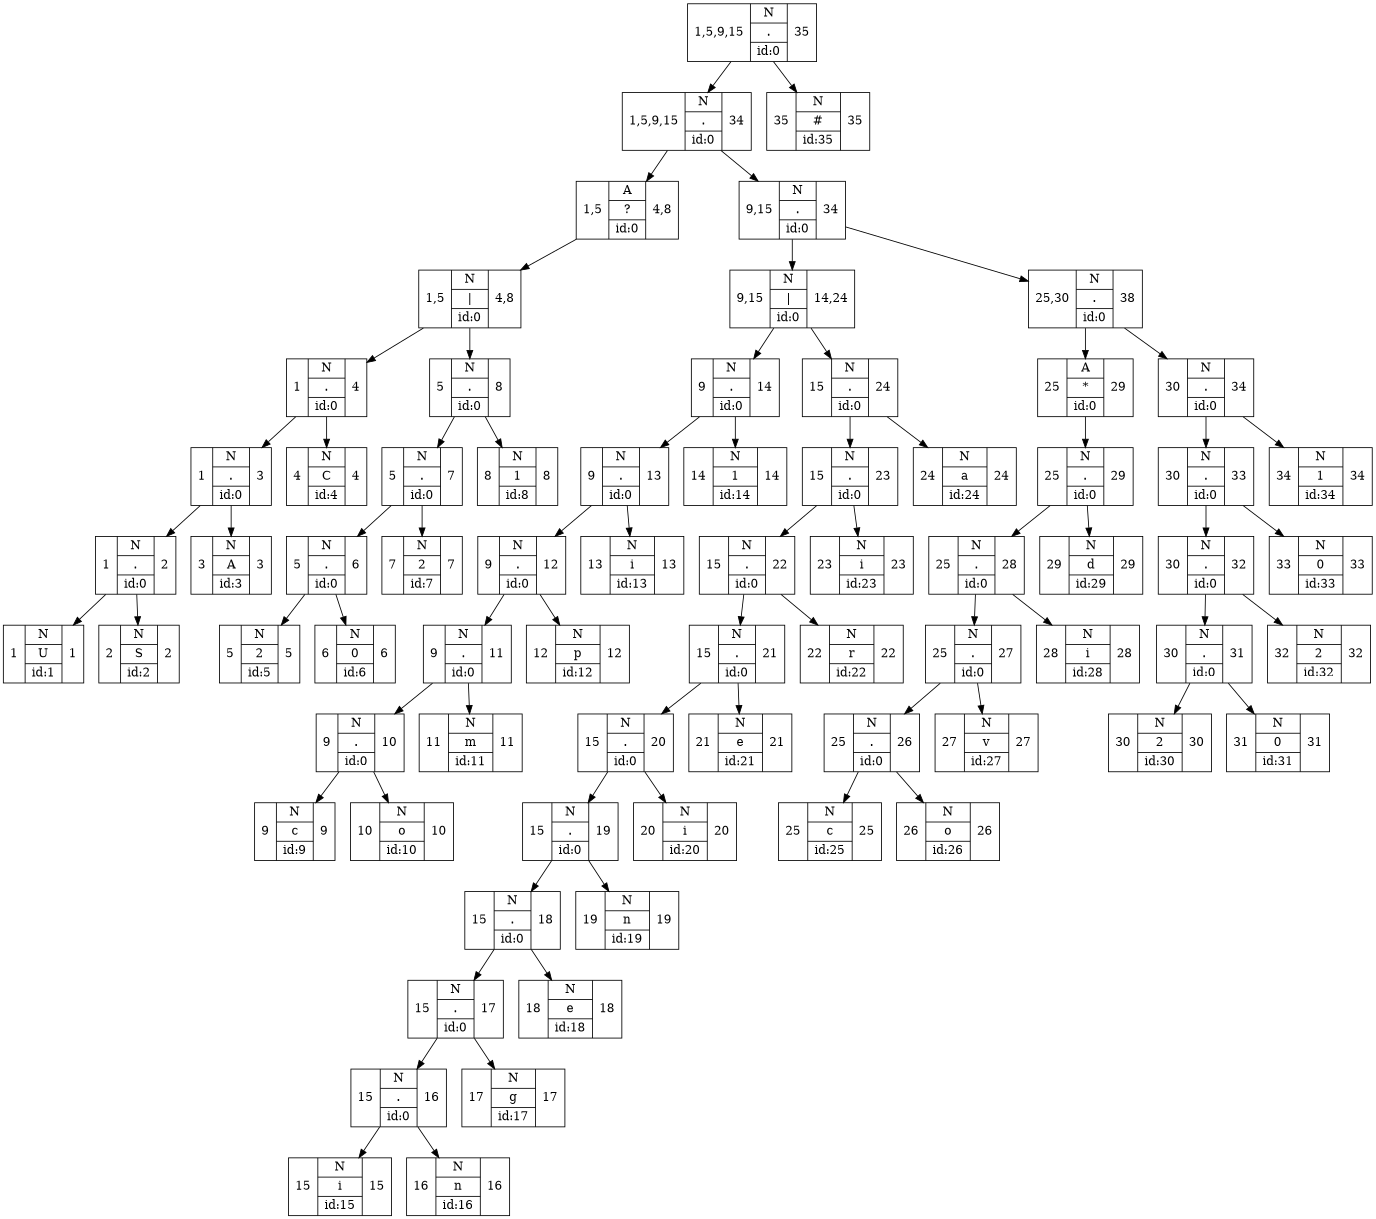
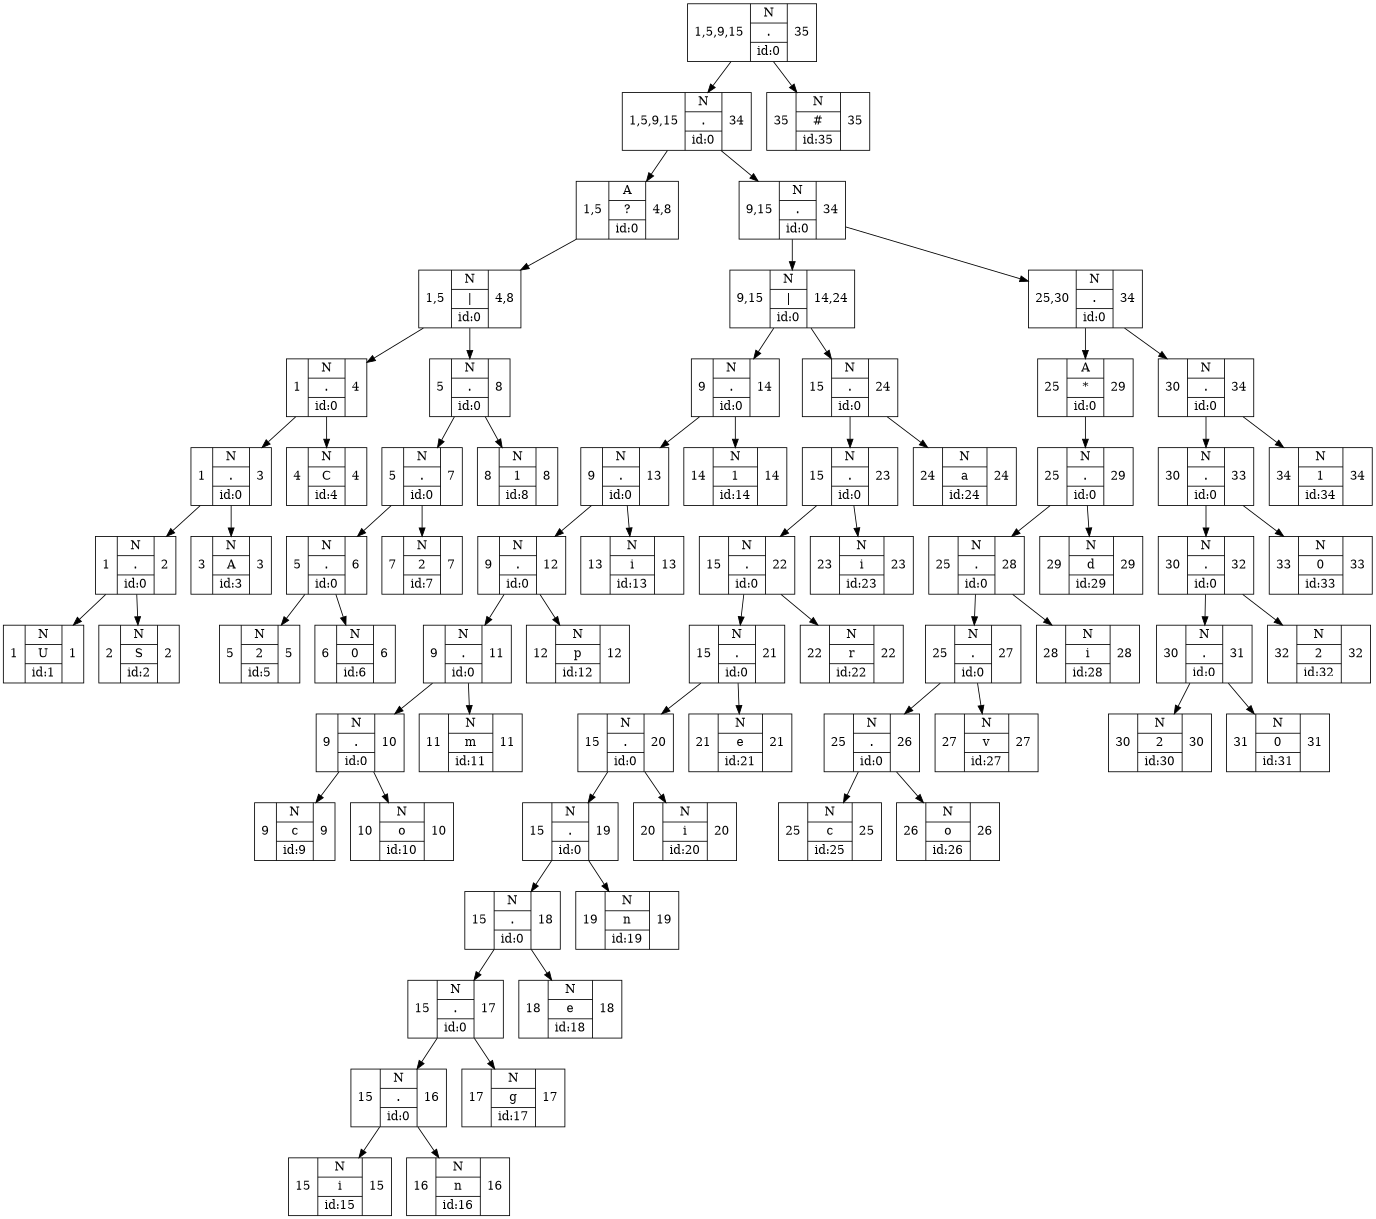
(1128, 299) -> (1128, 299)
